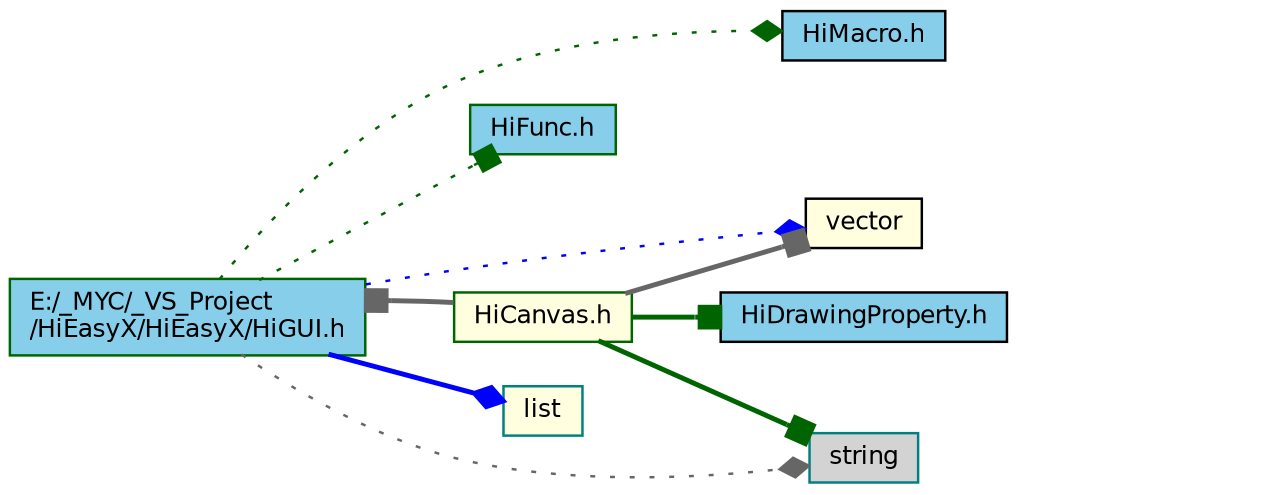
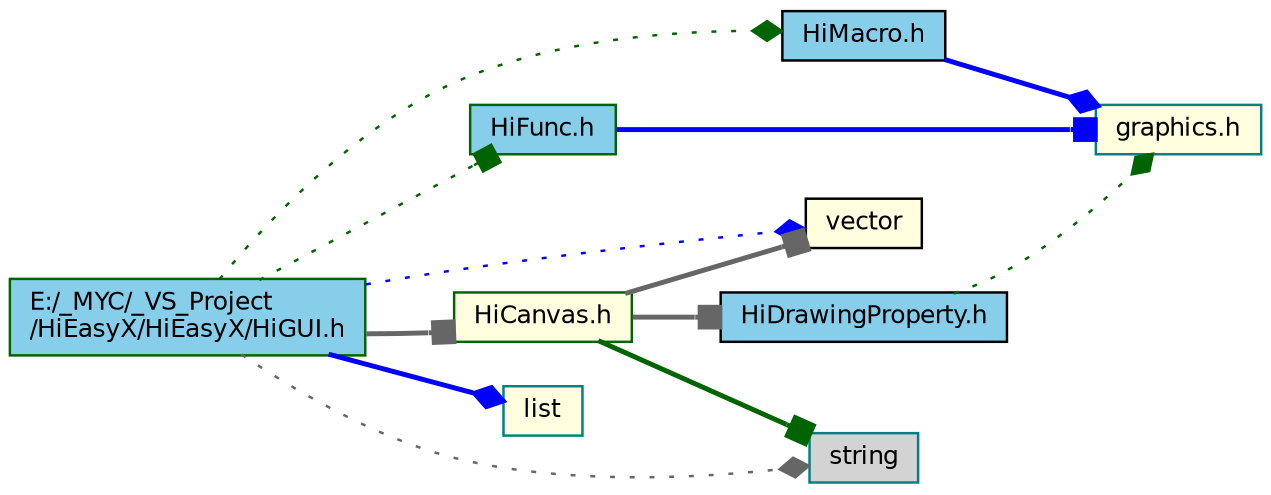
none -> (1178, 130)
(422, 301) -> (397, 334)
(664, 317) -> (664, 317)
